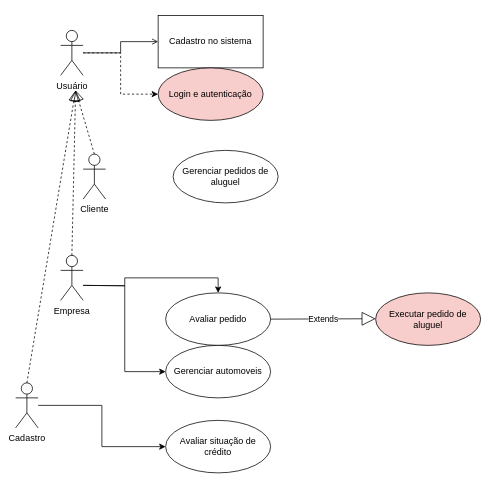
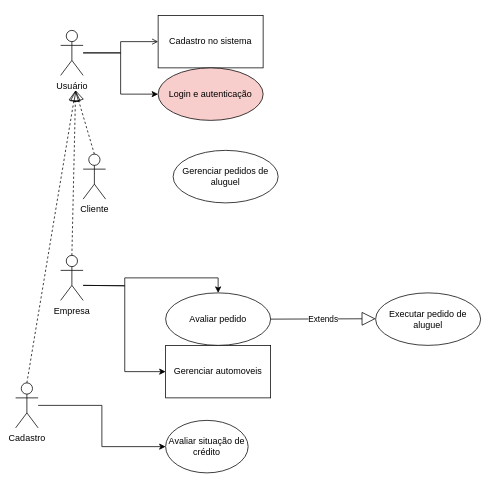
(120, 89) -> (120, 89)
(428, 319) -> (428, 319)
(218, 372) -> (218, 372)
(218, 447) -> (207, 447)
